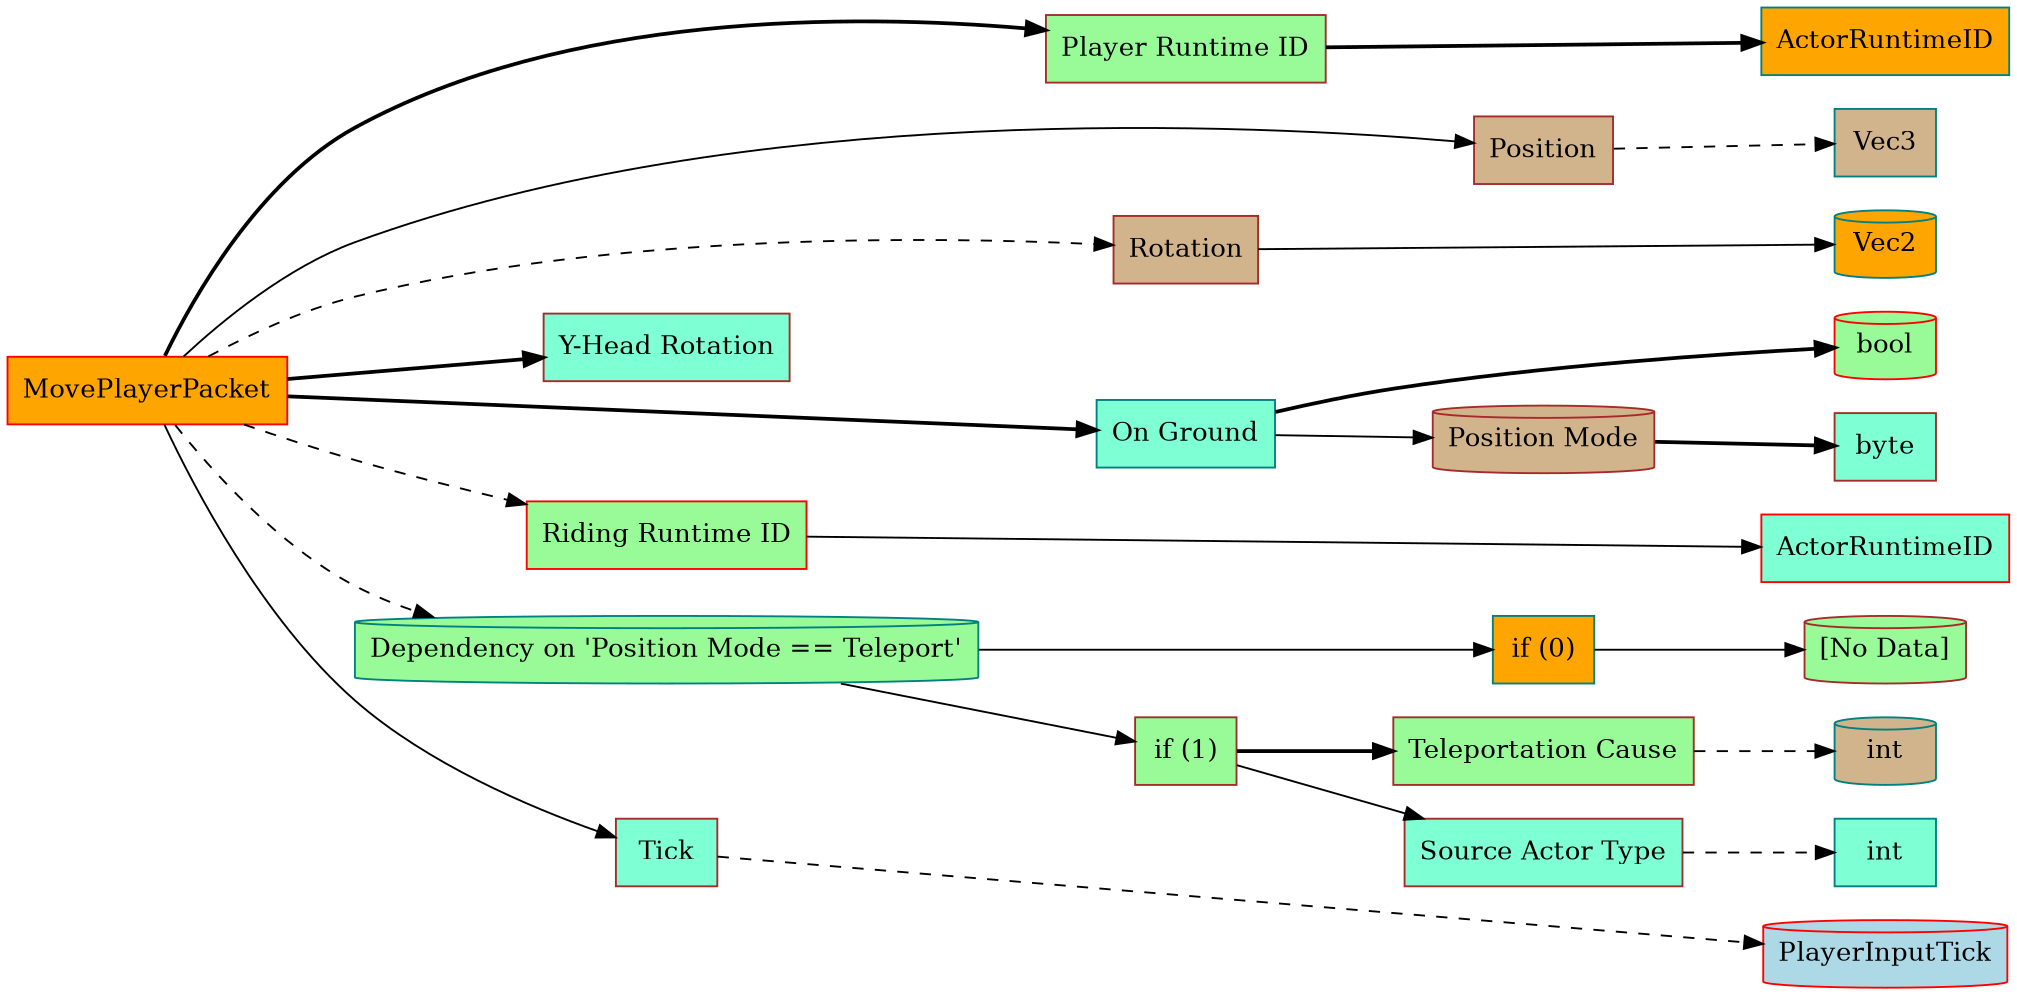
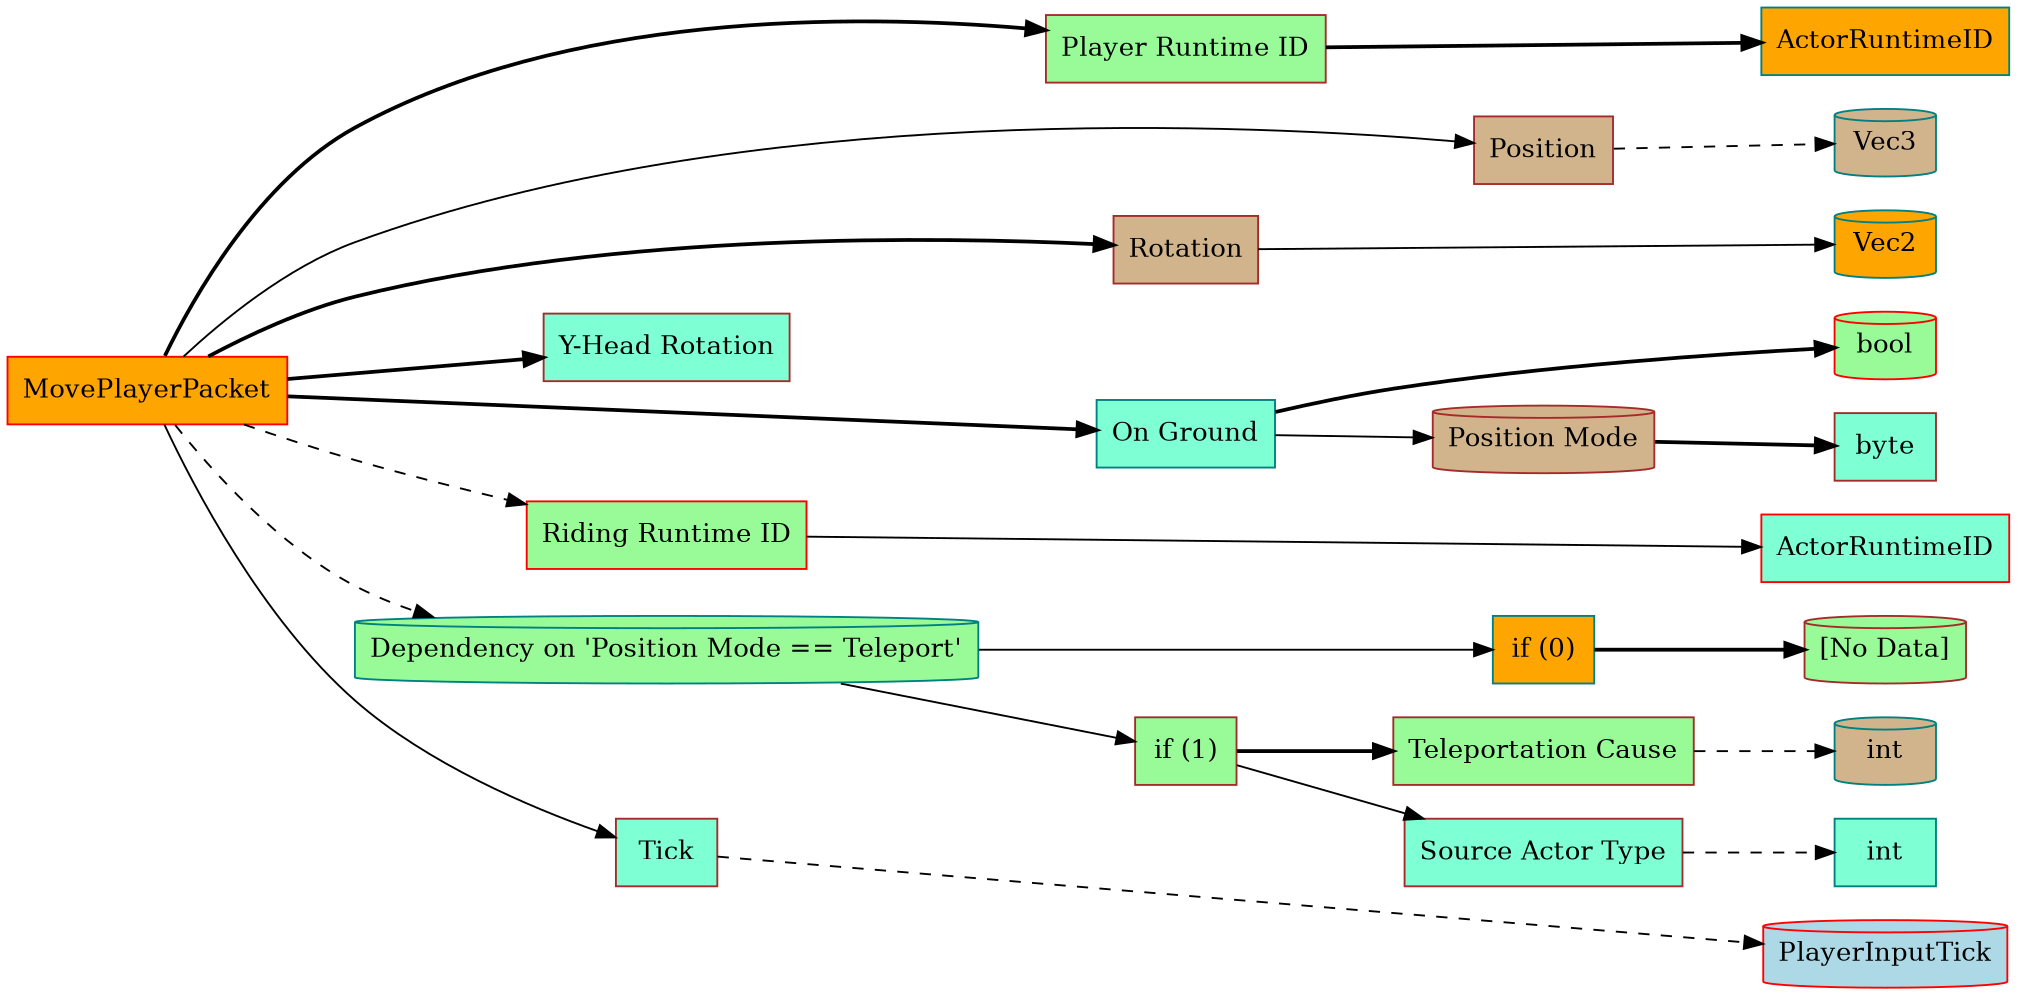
(1885, 143) -> (1885, 143)
(644, 252) -> (644, 252)
(1690, 650) -> (1690, 650)
